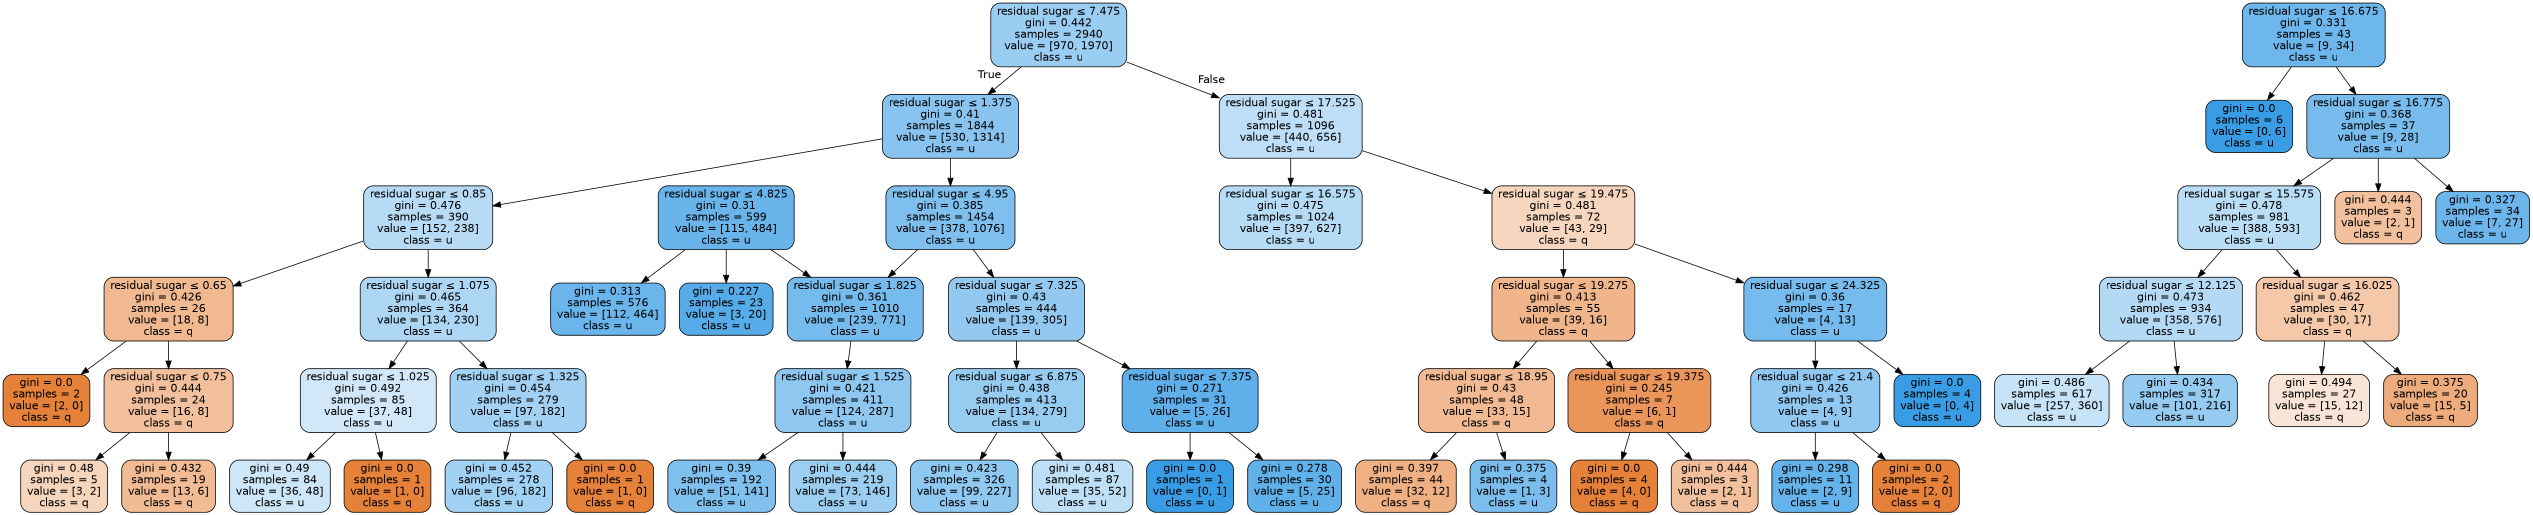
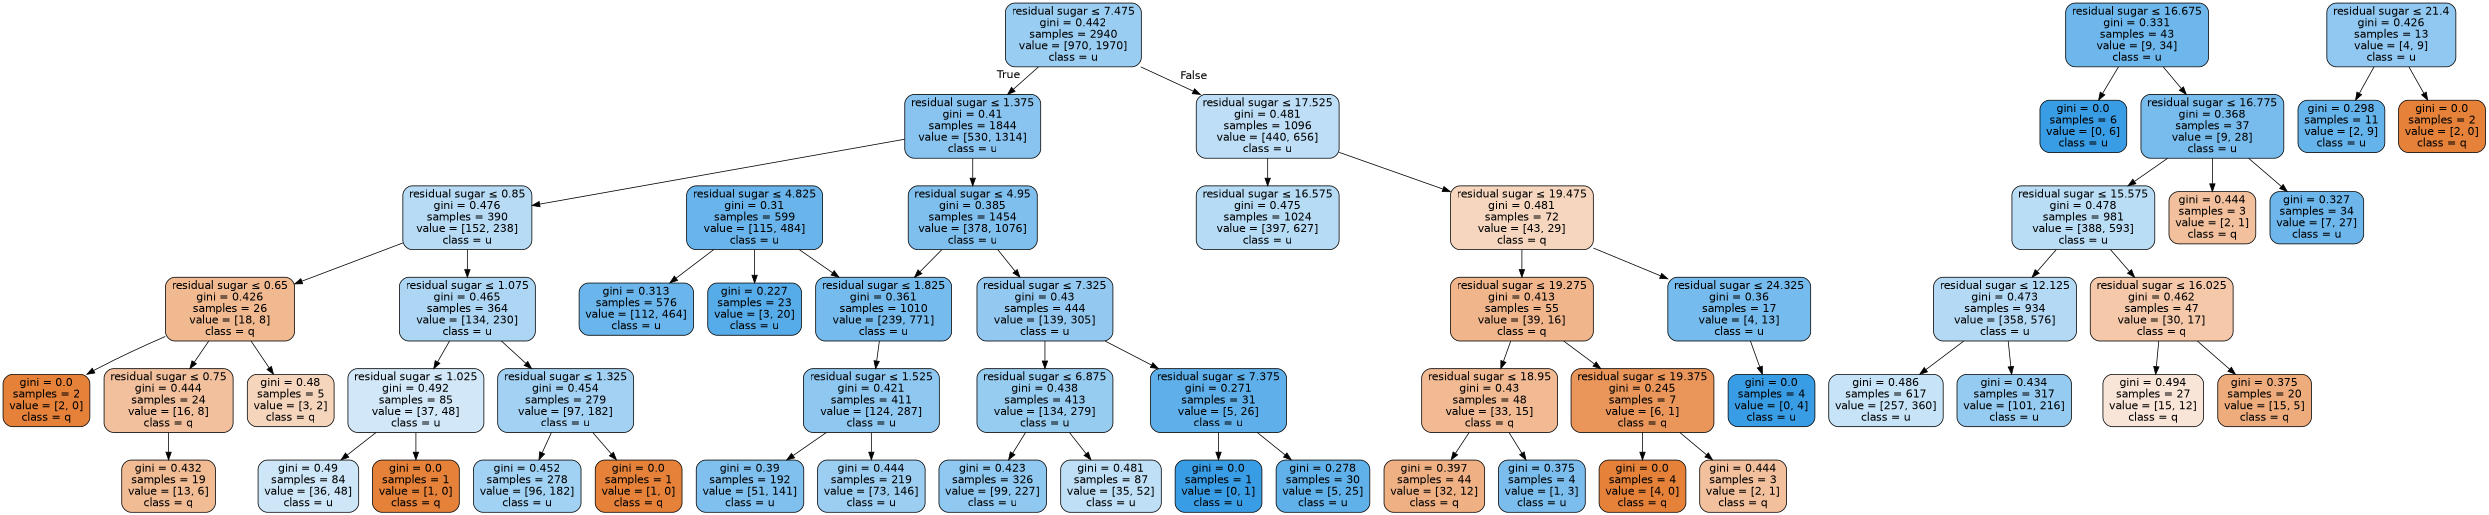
(1815, 351) -> none
(116, 444) -> (260, 354)
